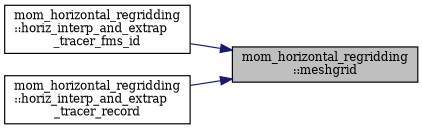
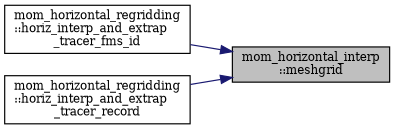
(325, 65) -> (311, 65)
